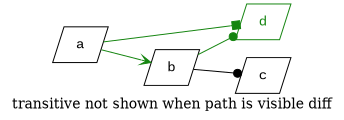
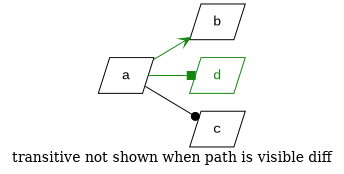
(214, 47) -> none
(213, 71) -> (169, 100)
